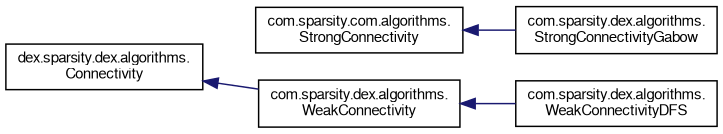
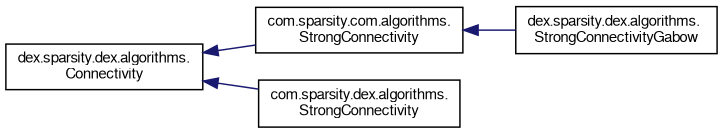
(616, 30) -> (616, 30)
none -> (237, 48)
(359, 104) -> (359, 104)
(616, 104) -> none
